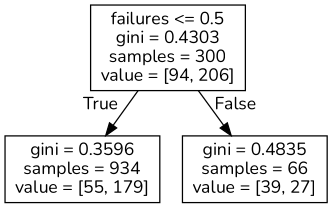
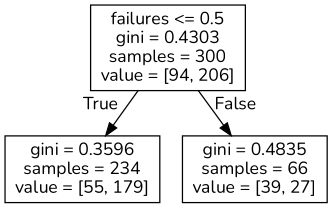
(82, 169) -> (82, 169)
